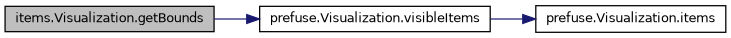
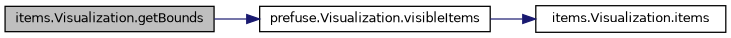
(631, 19) -> (631, 19)
